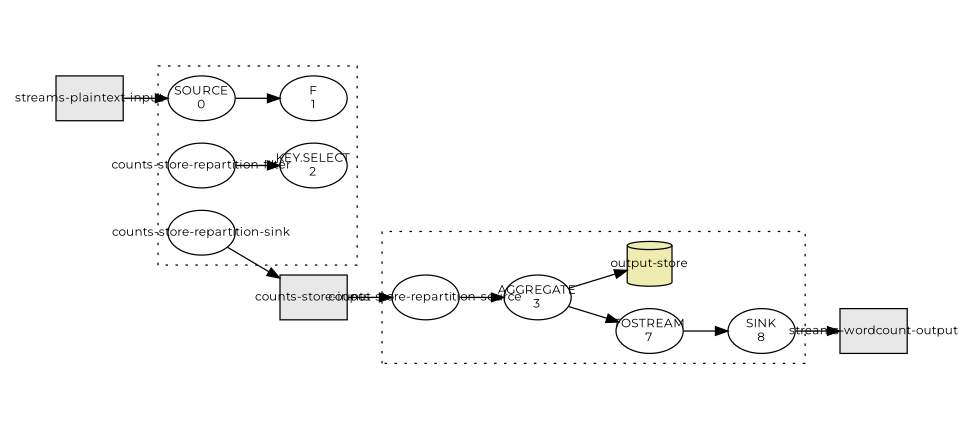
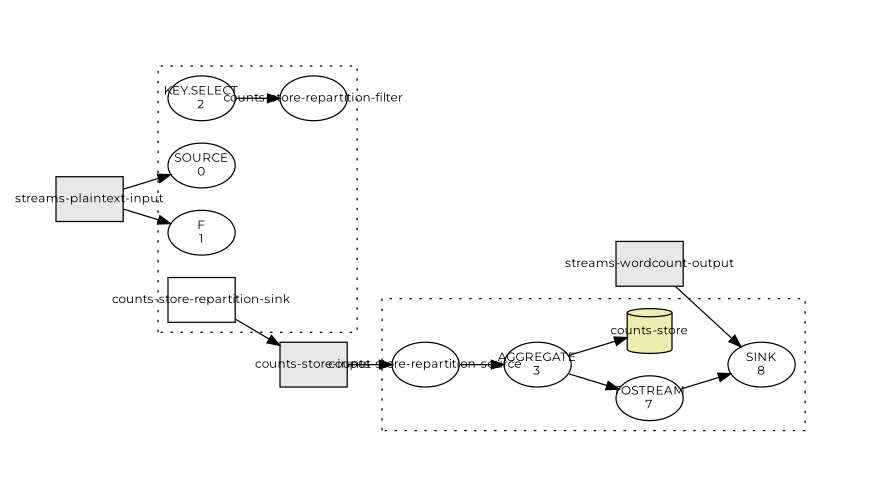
(252, 98) -> (141, 215)
(252, 166) -> (252, 98)
(202, 233) -> (202, 300)
(650, 264) -> (650, 331)
(813, 331) -> (704, 312)
